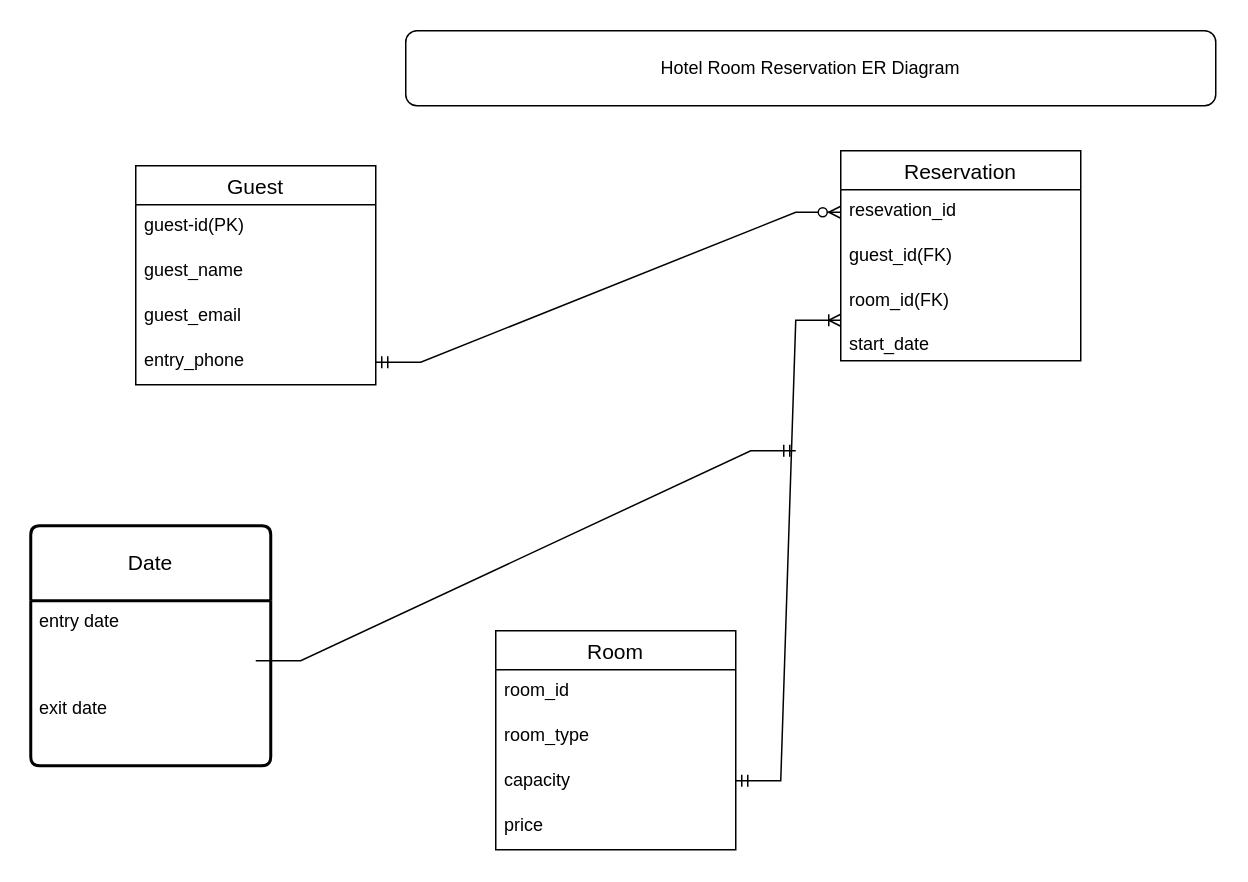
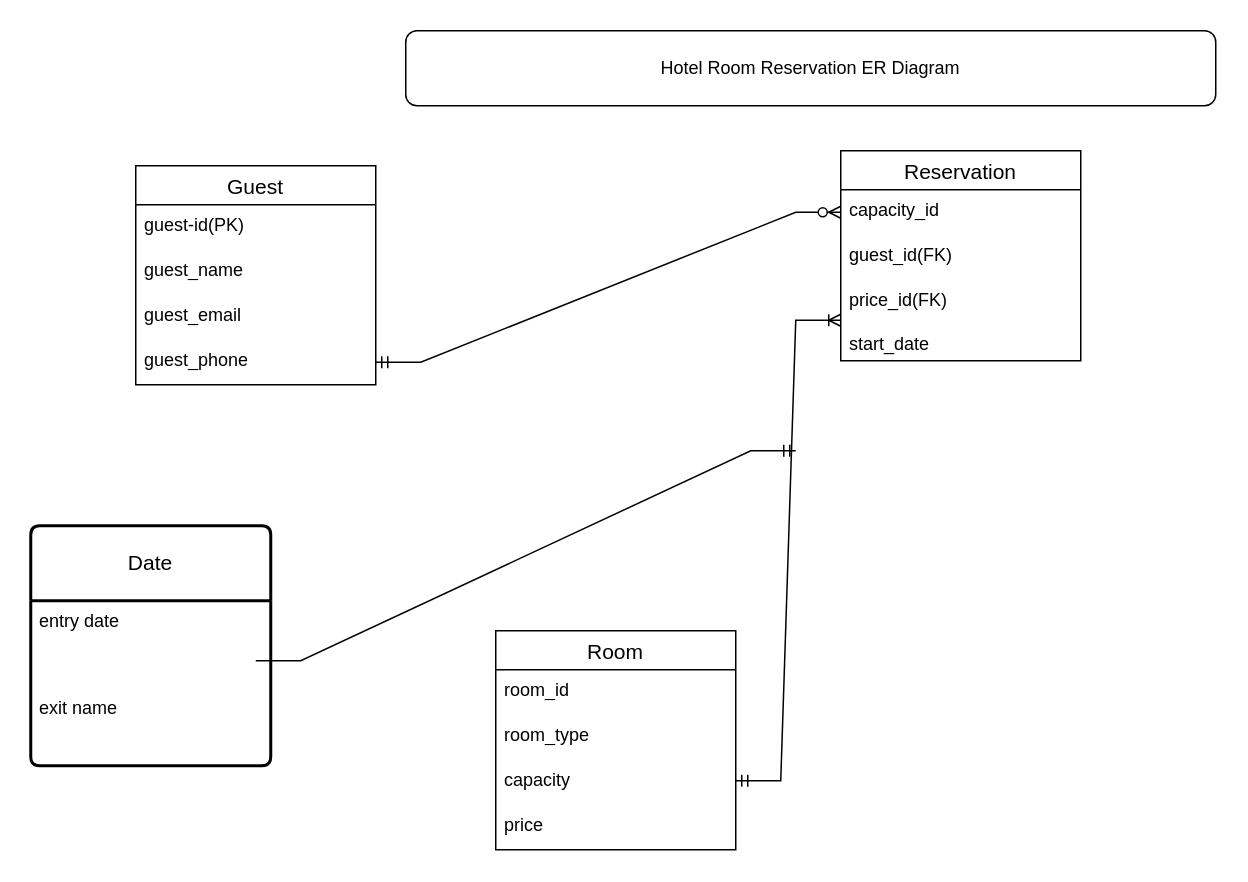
(911, 211) -> (901, 211)
(903, 312) -> (906, 312)
(200, 361) -> (200, 361)
(88, 633) -> (88, 633)
